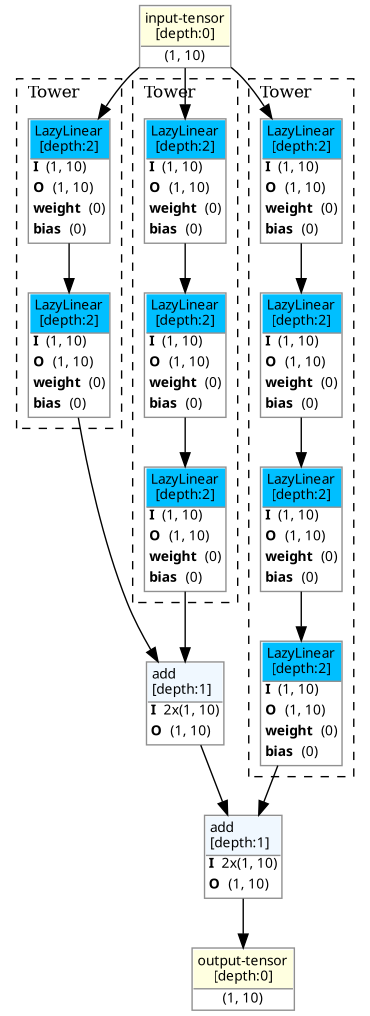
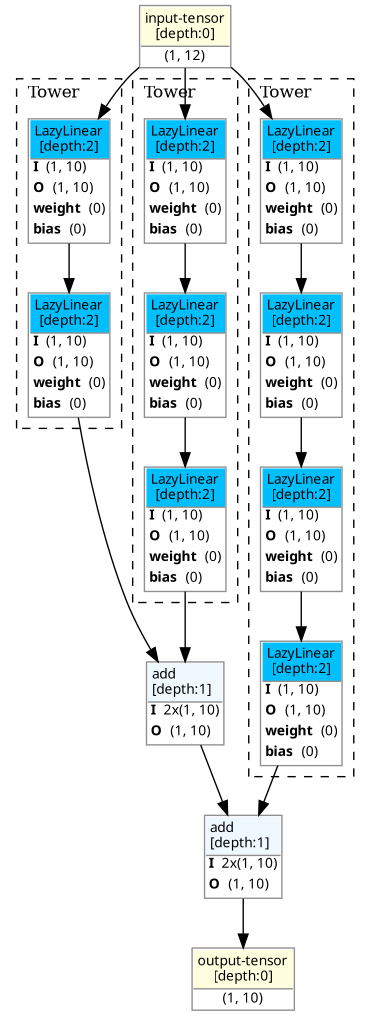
(185, 56) -> (185, 56)
